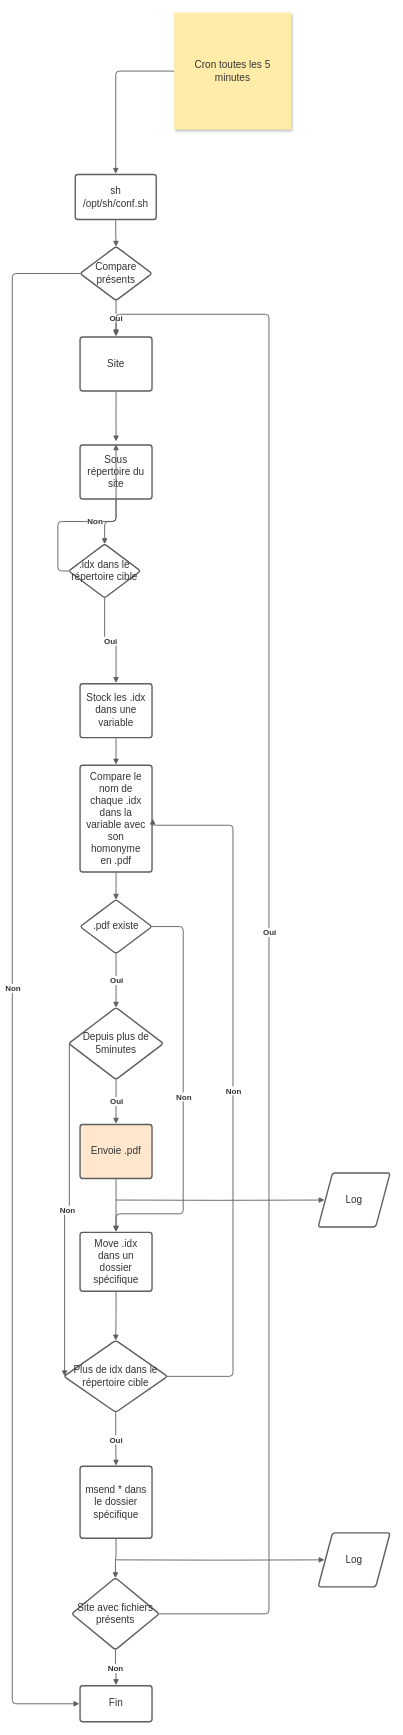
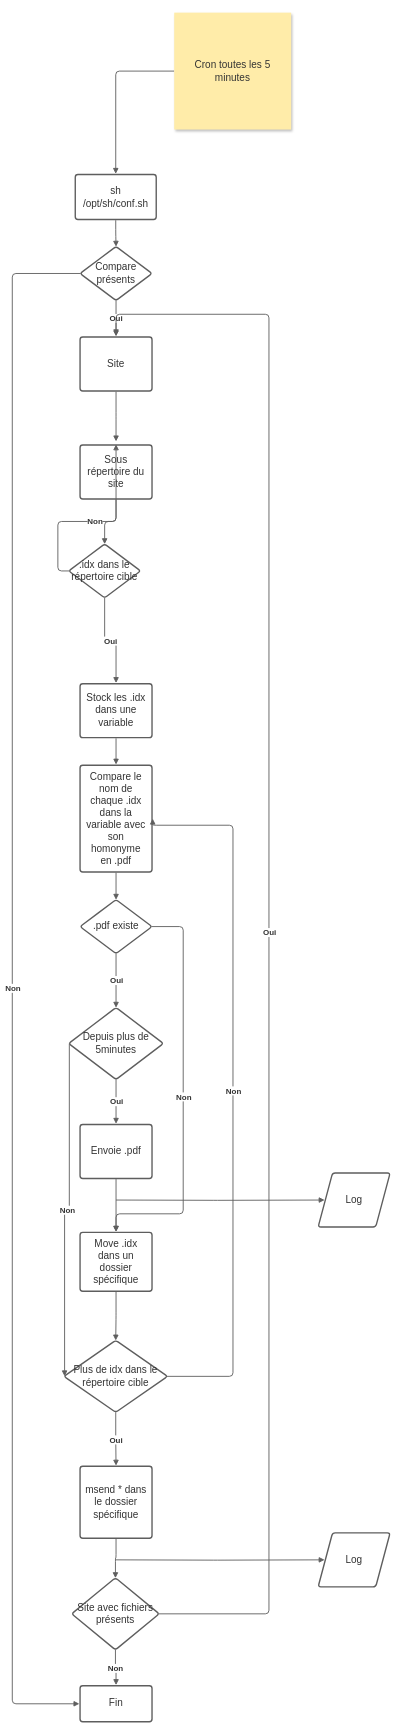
(116, 1152) -> (116, 1152)
